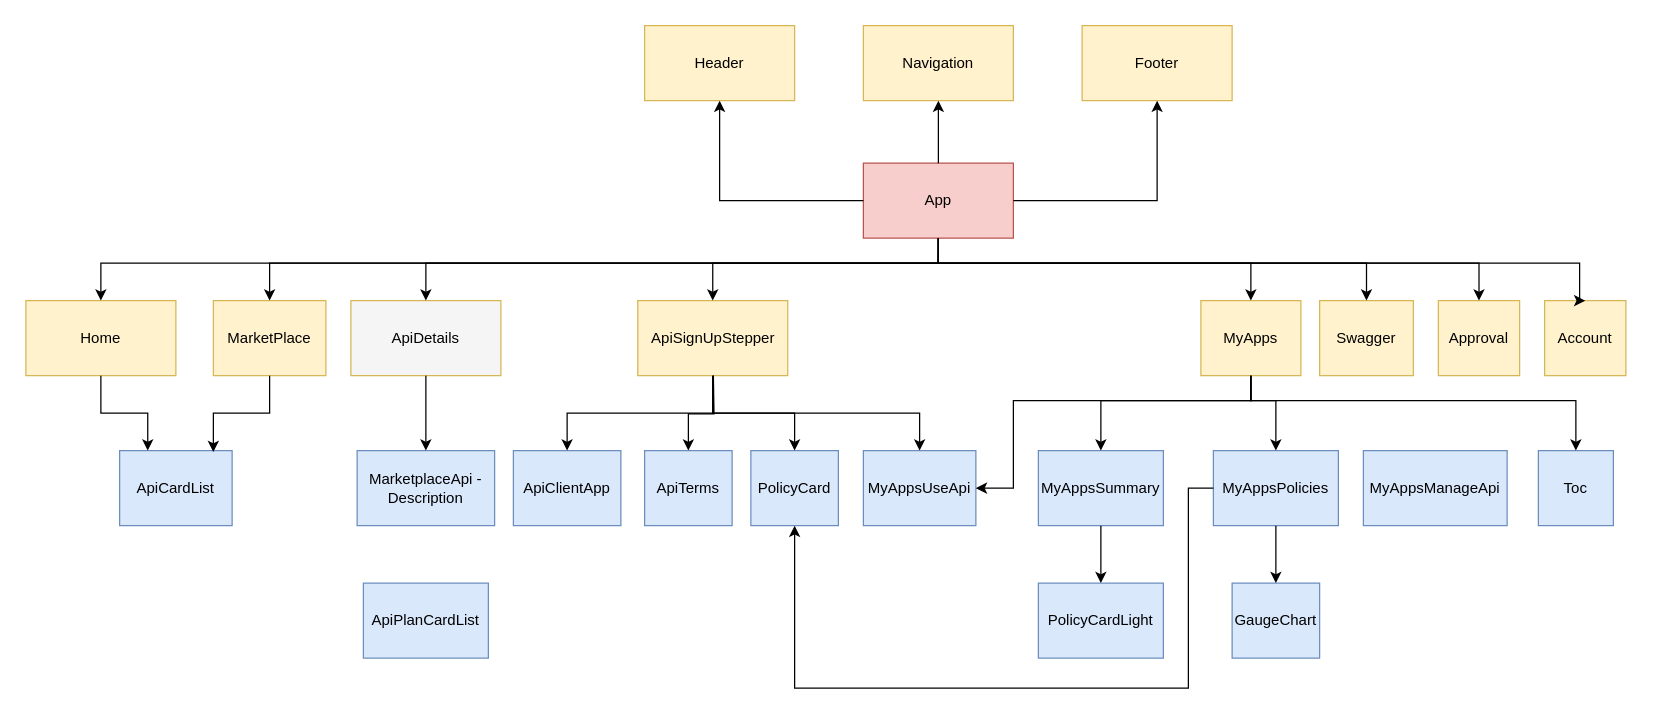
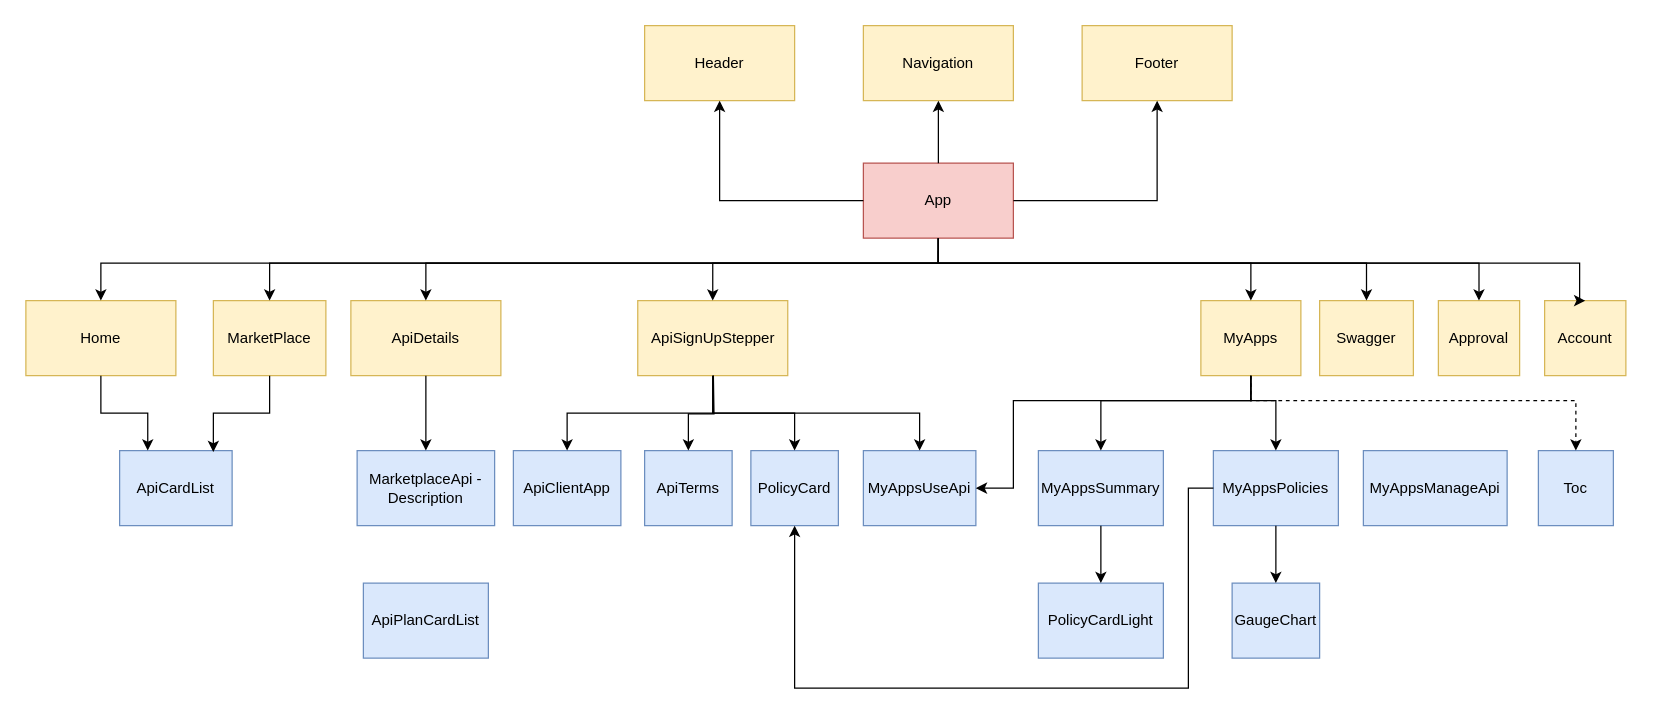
(426, 338) -> (426, 338)
(1447, 401) -> (1447, 401)
